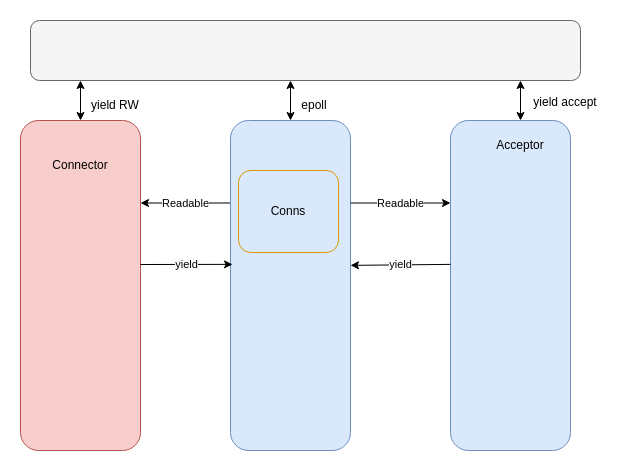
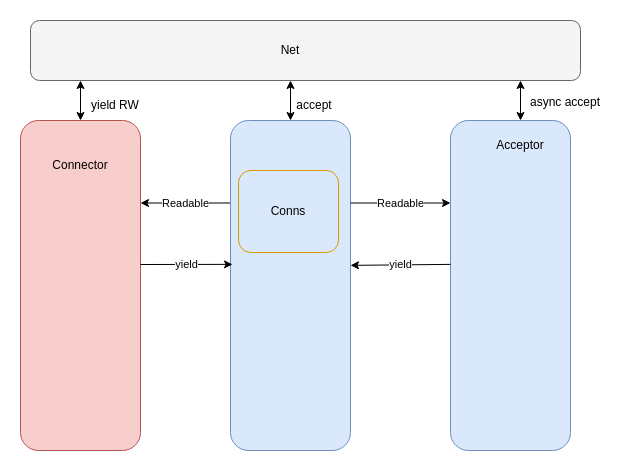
none -> (291, 51)
(566, 103) -> (566, 103)
(315, 106) -> (315, 106)
